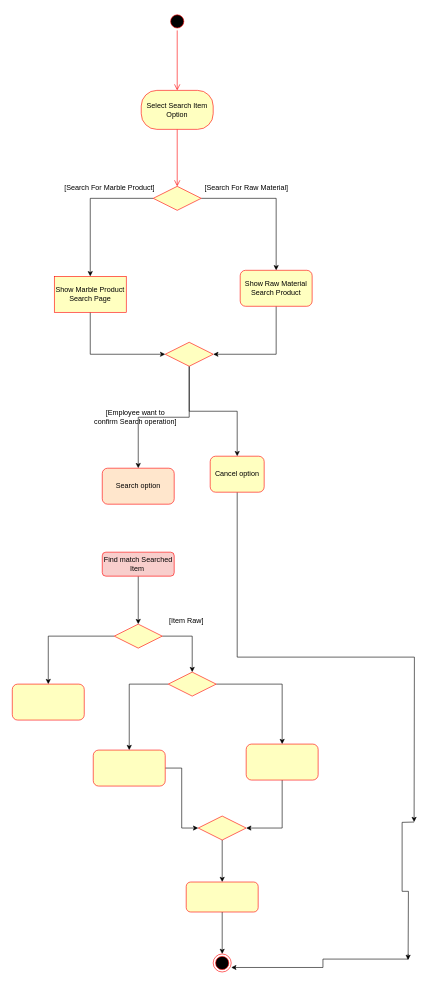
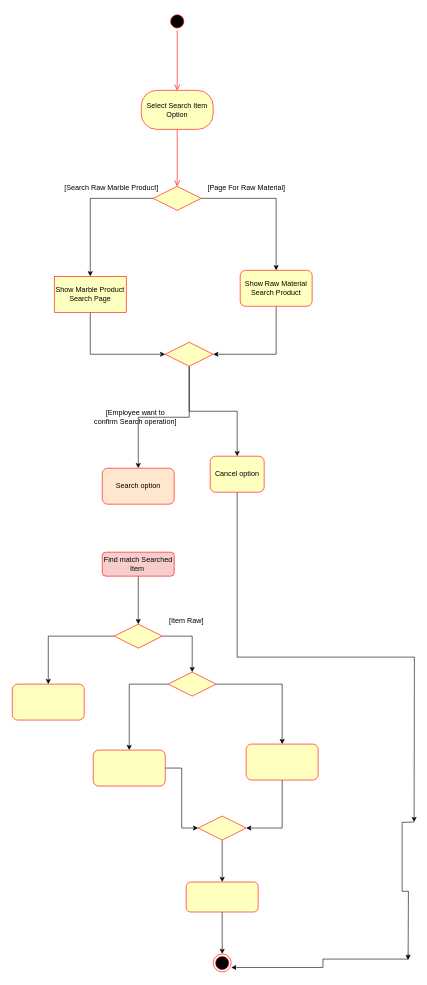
(247, 188) -> (247, 188)
(115, 192) -> (115, 192)
